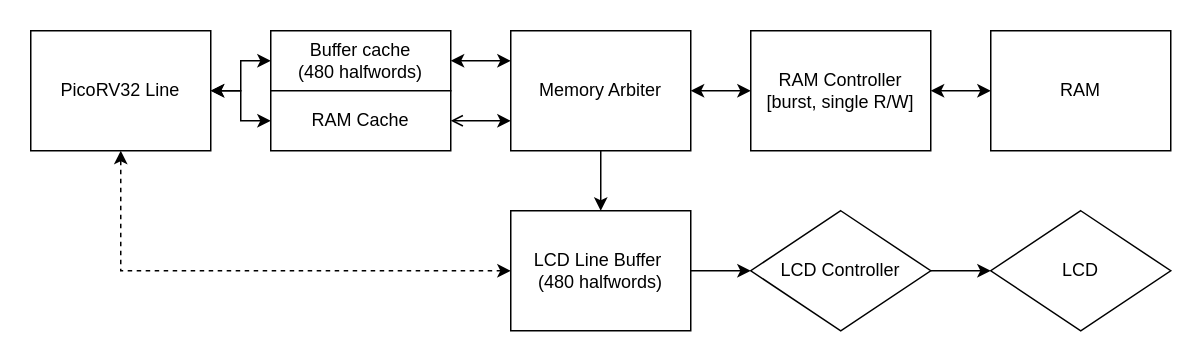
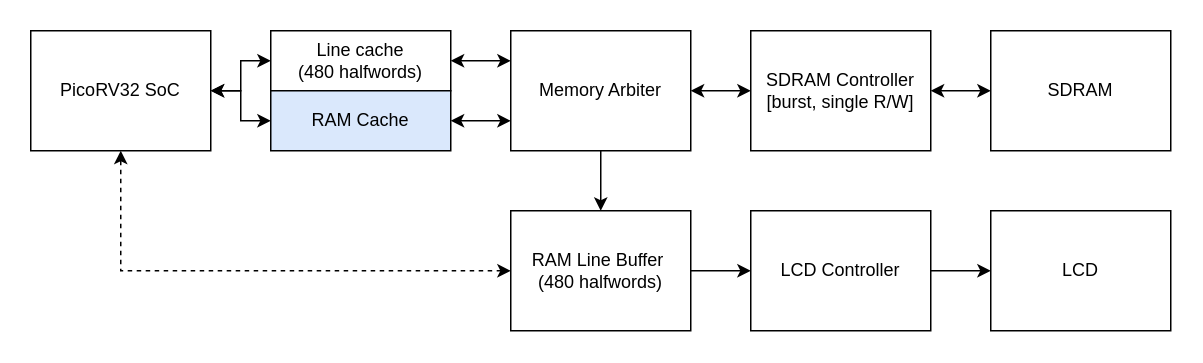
(361, 61) -> (361, 61)
(121, 91) -> (121, 91)
(841, 91) -> (841, 91)
(1081, 91) -> (1081, 91)
(361, 121) -> (361, 121)
(459, 121) -> (462, 121)
(601, 271) -> (601, 271)
(841, 271) -> (841, 271)
(1081, 271) -> (1081, 271)
